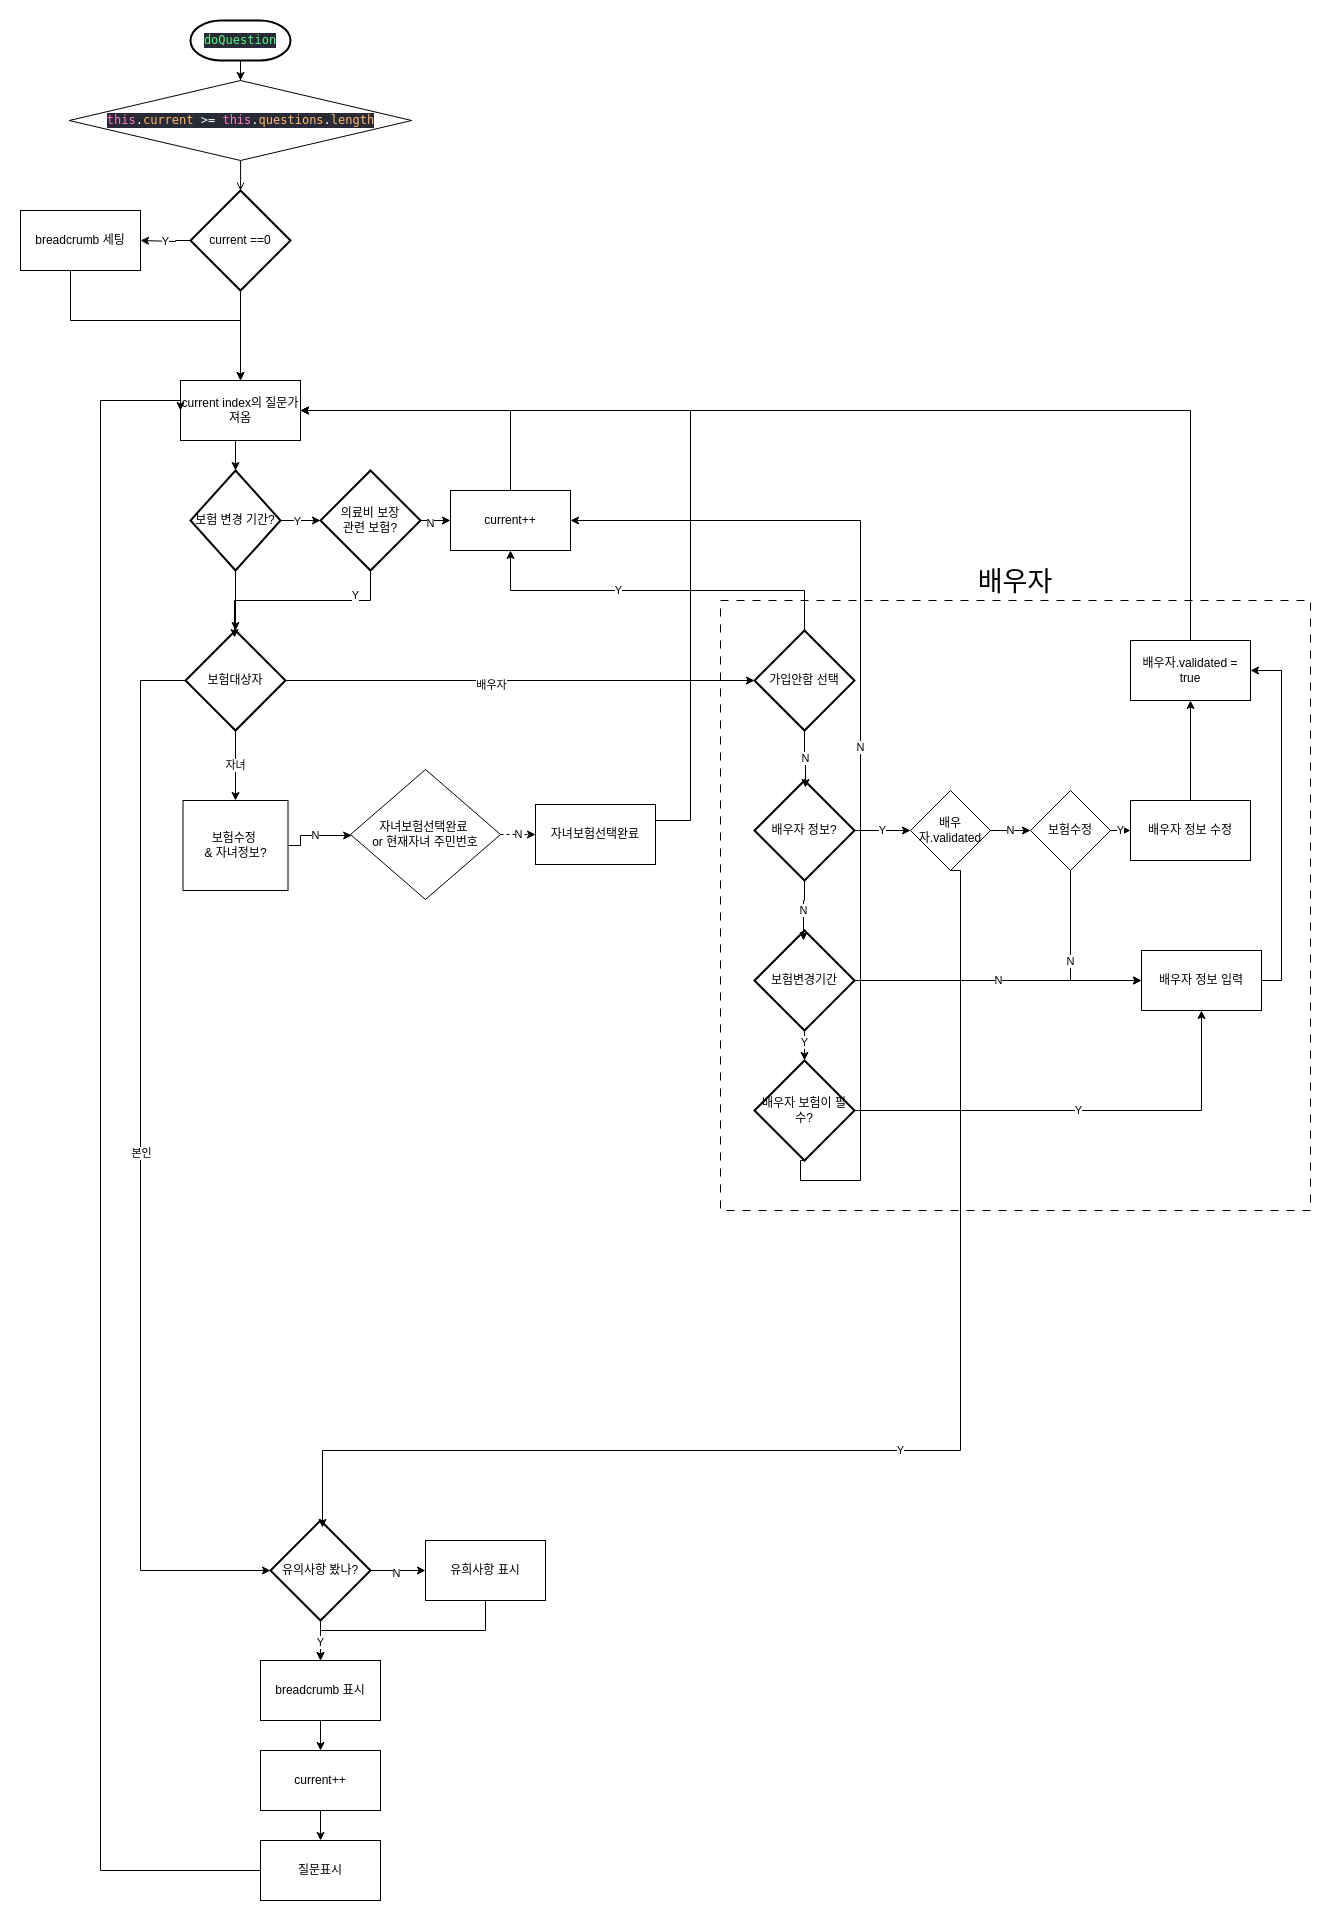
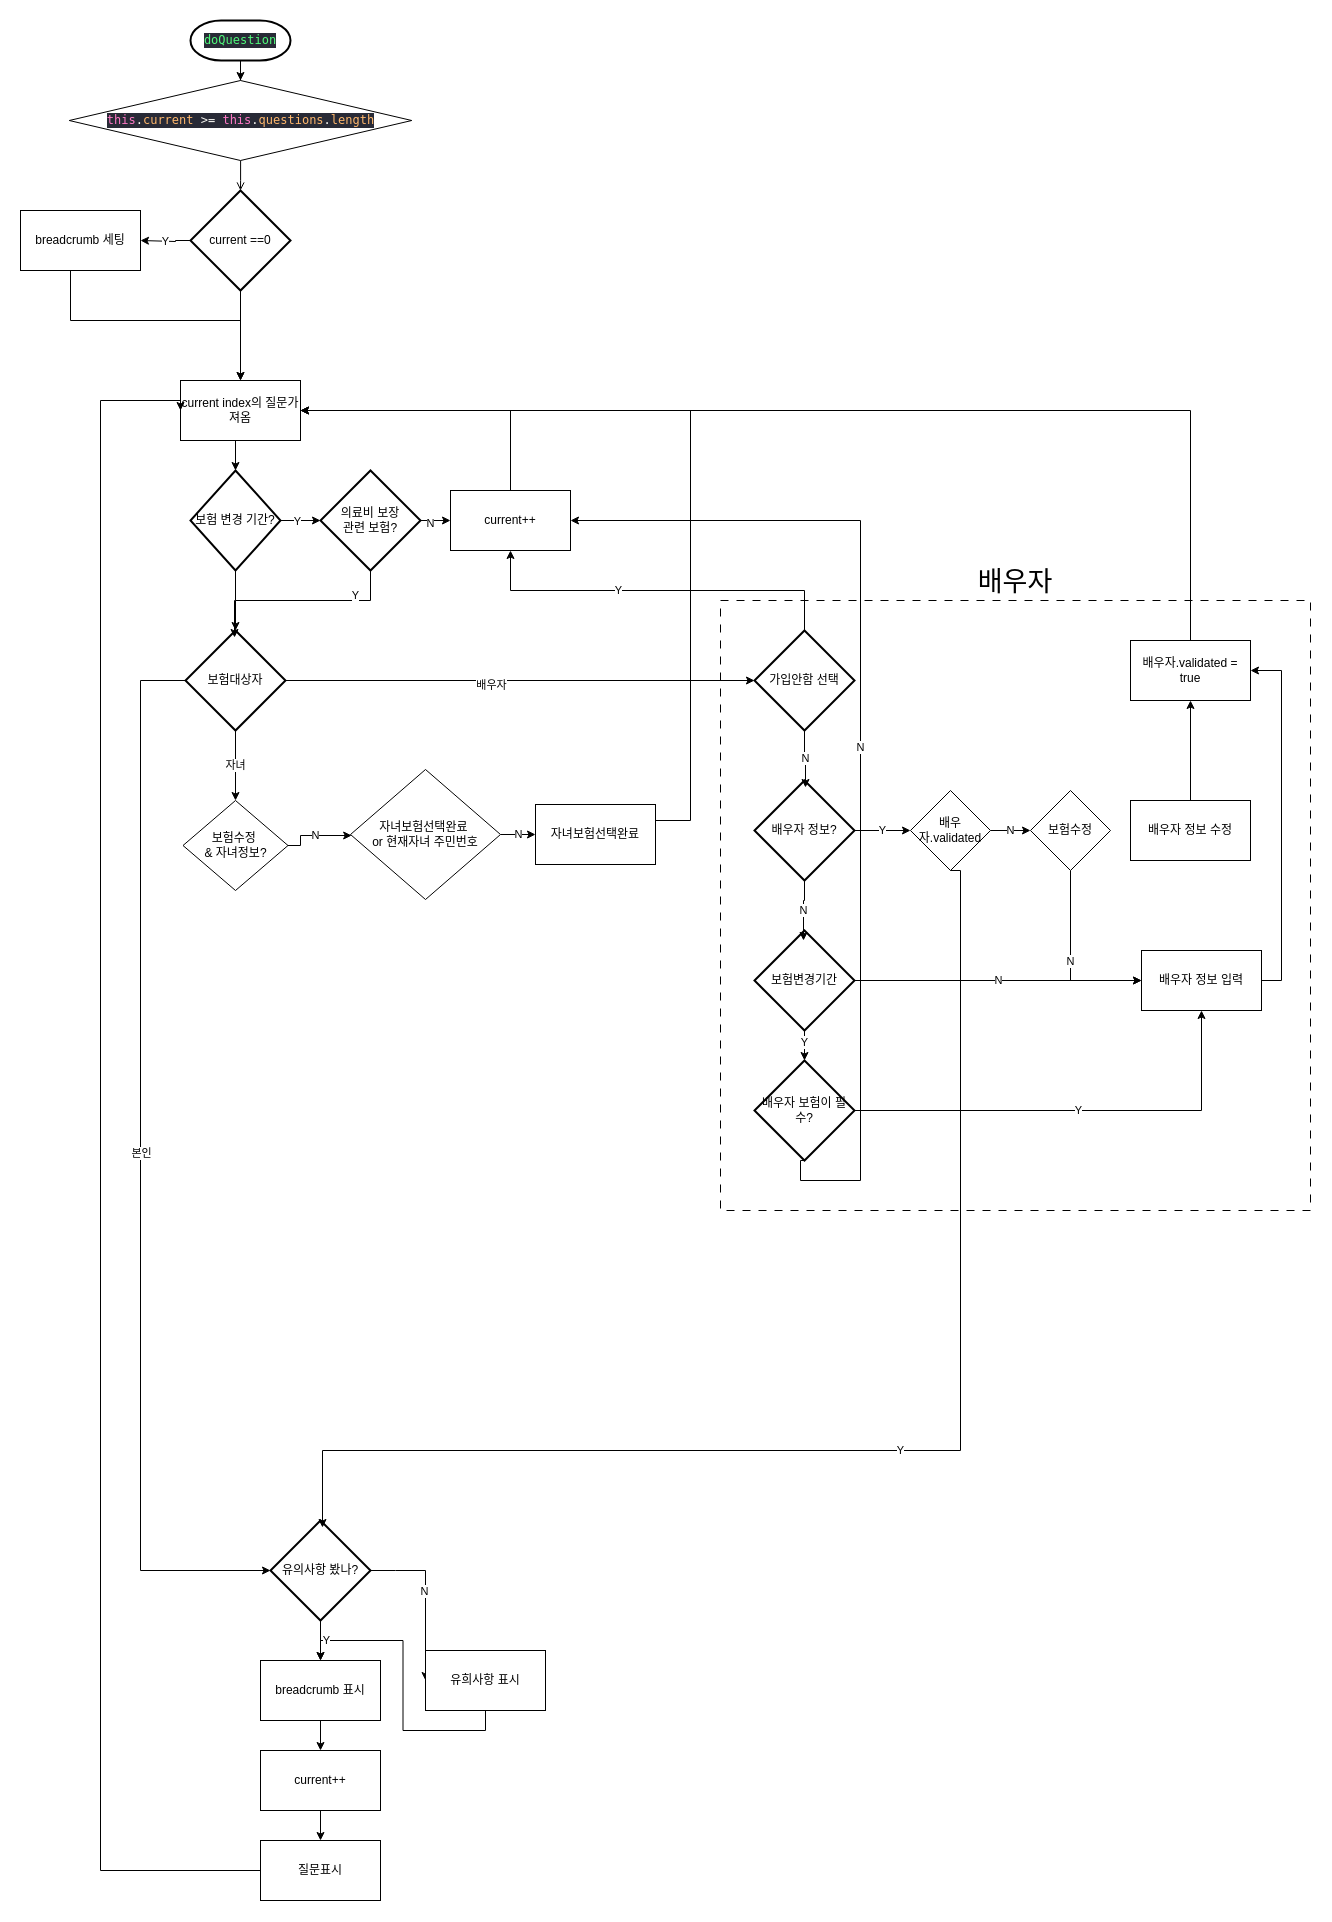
(1117, 831) -> none
(514, 835) -> (514, 835)
(236, 846) -> (236, 846)
(486, 1571) -> (486, 1681)
